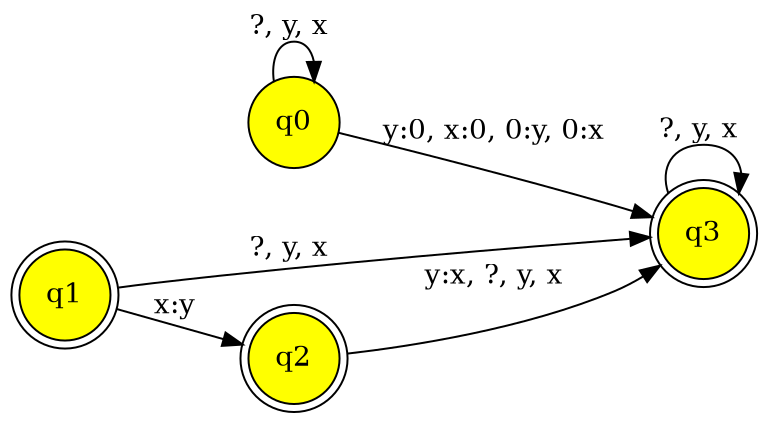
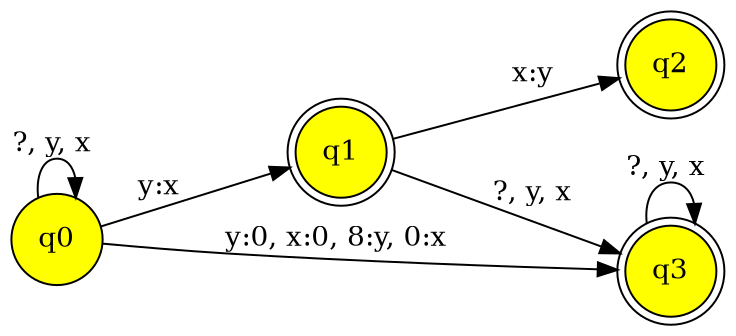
(499, 131) -> (341, 238)
none -> (186, 200)
(499, 328) -> none
